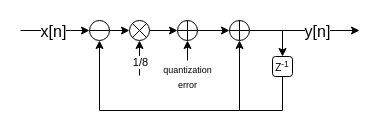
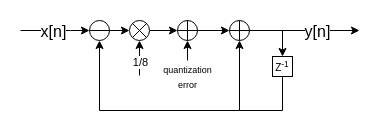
(283, 67) -> (283, 67)
